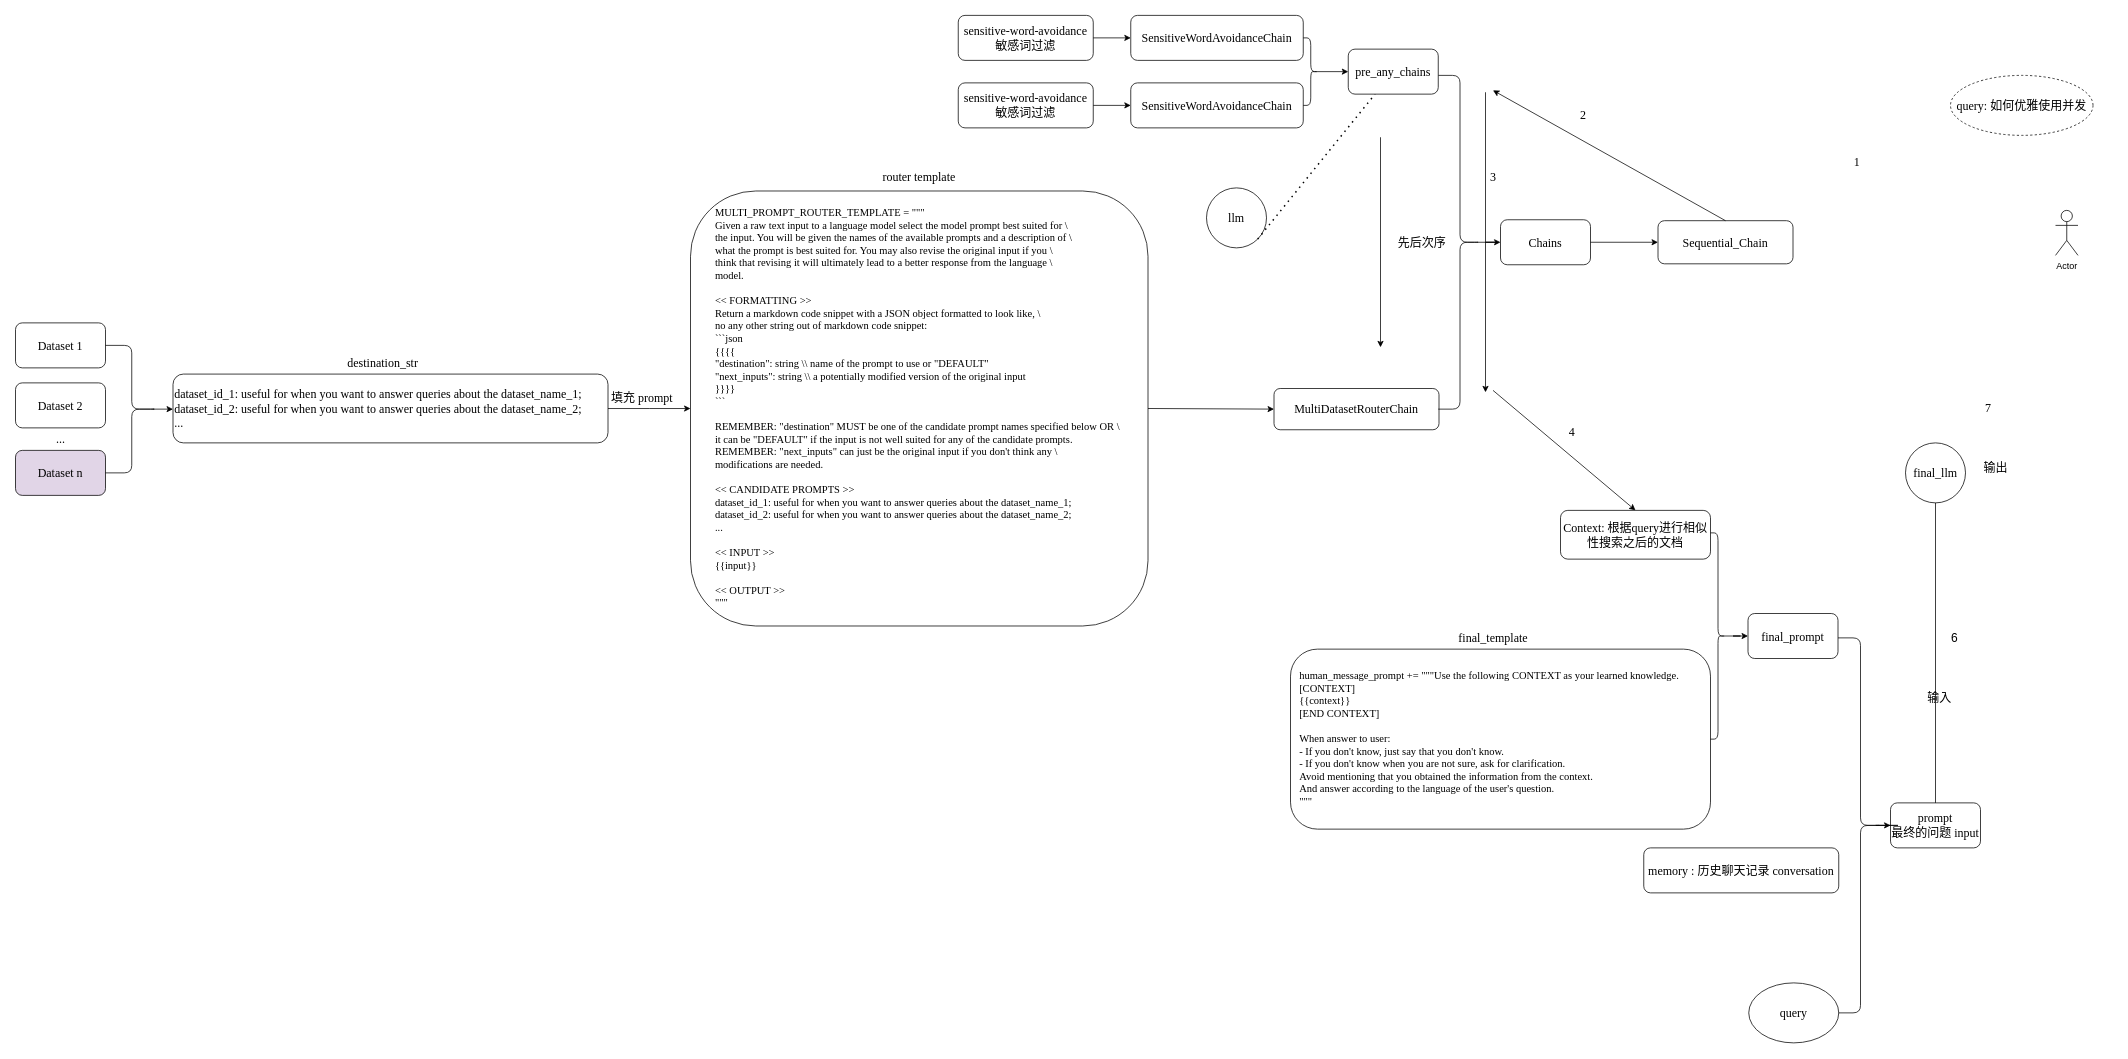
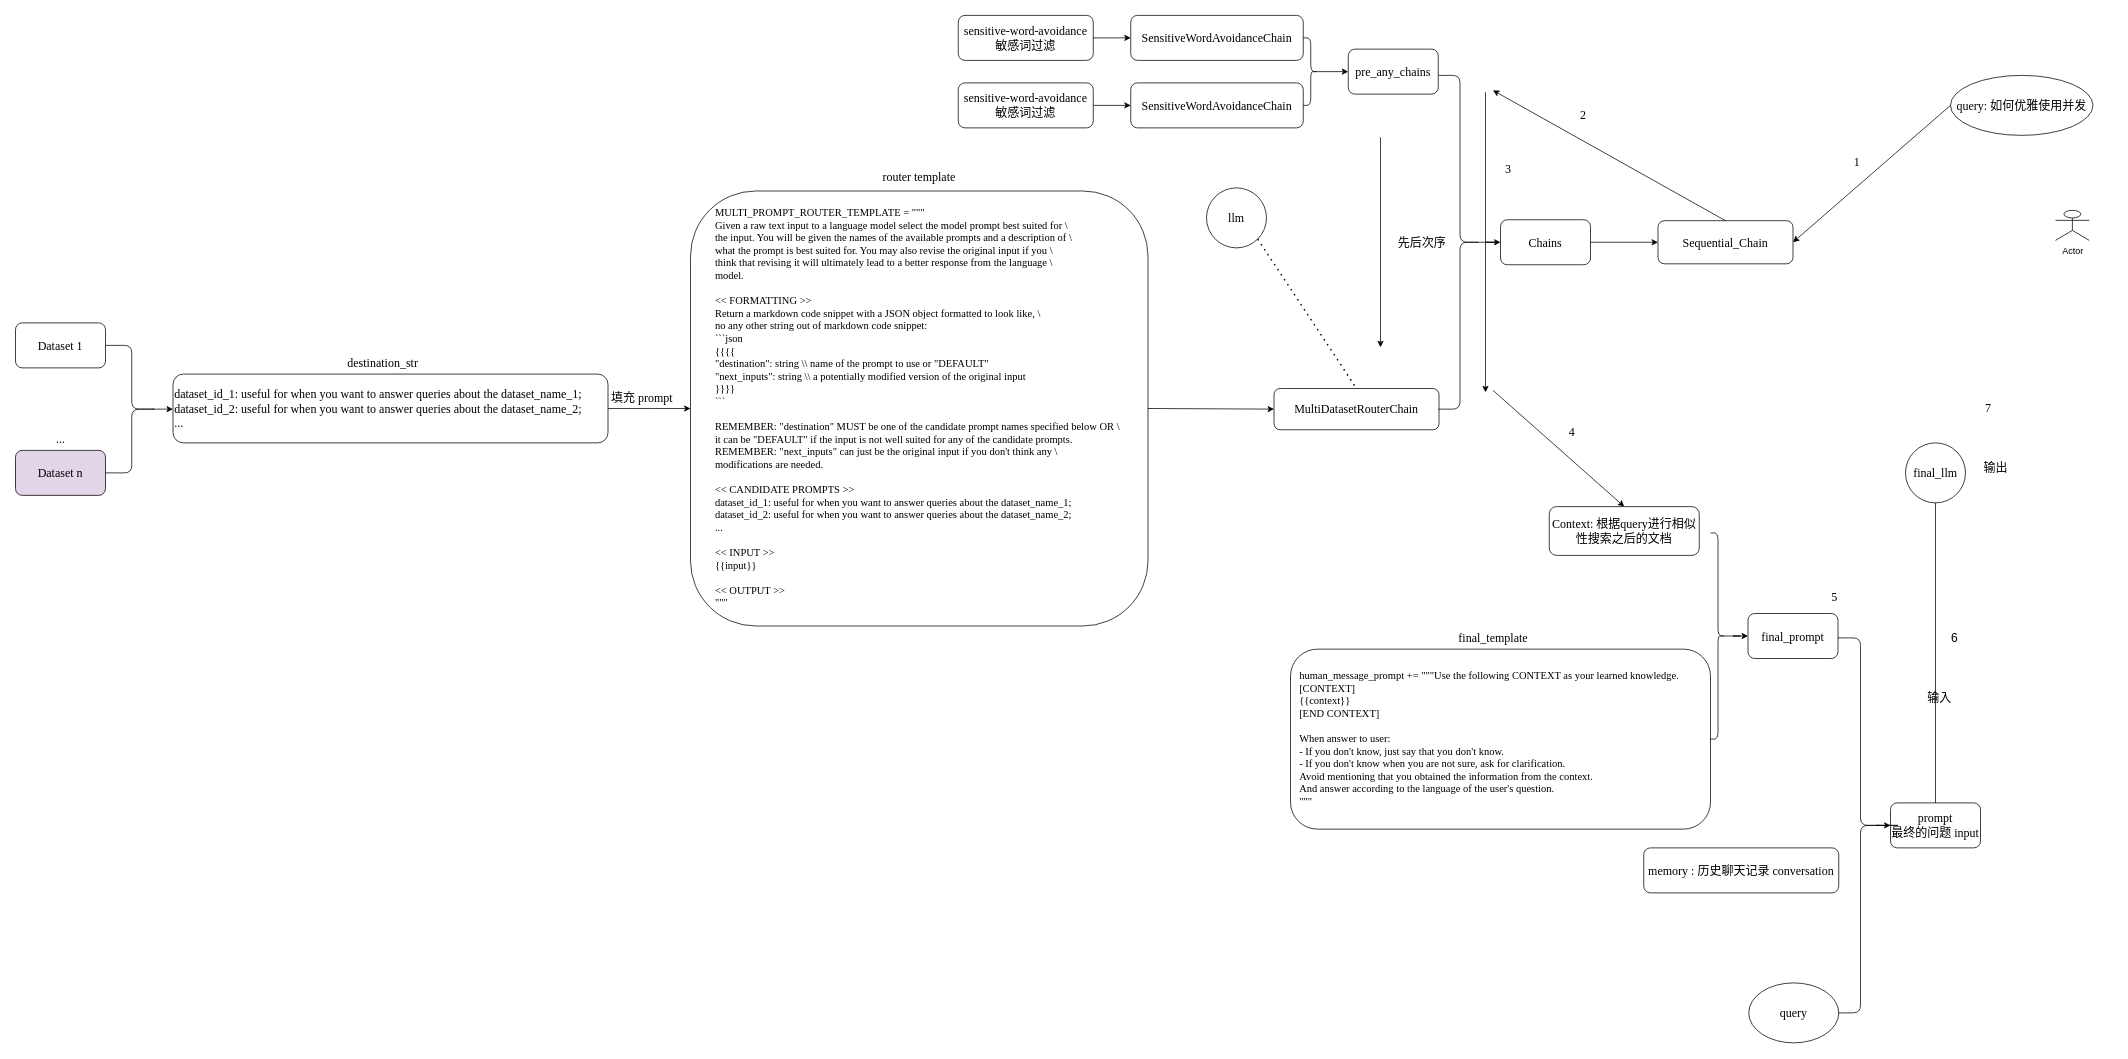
(2022, 105) -> (2022, 105)
(1315, 168) -> (1306, 313)
none -> (1874, 172)
(1493, 177) -> (1508, 169)
(2067, 233) -> (2072, 225)
(60, 405) -> none
(1635, 535) -> (1624, 531)
none -> (1834, 597)
